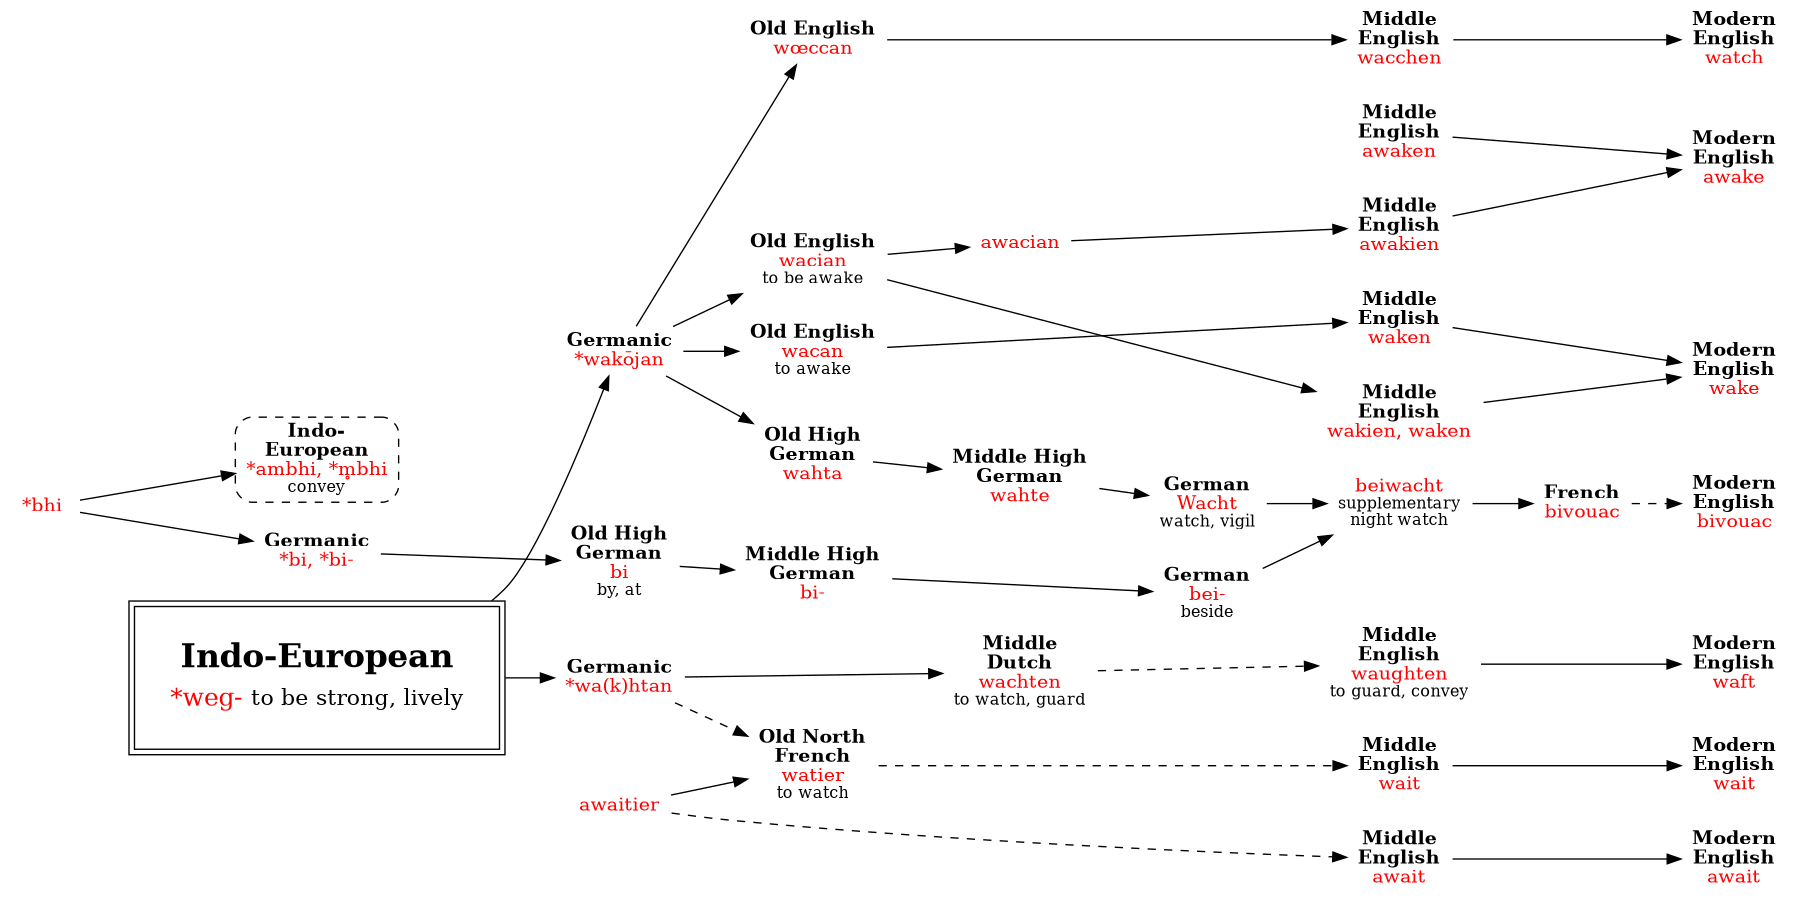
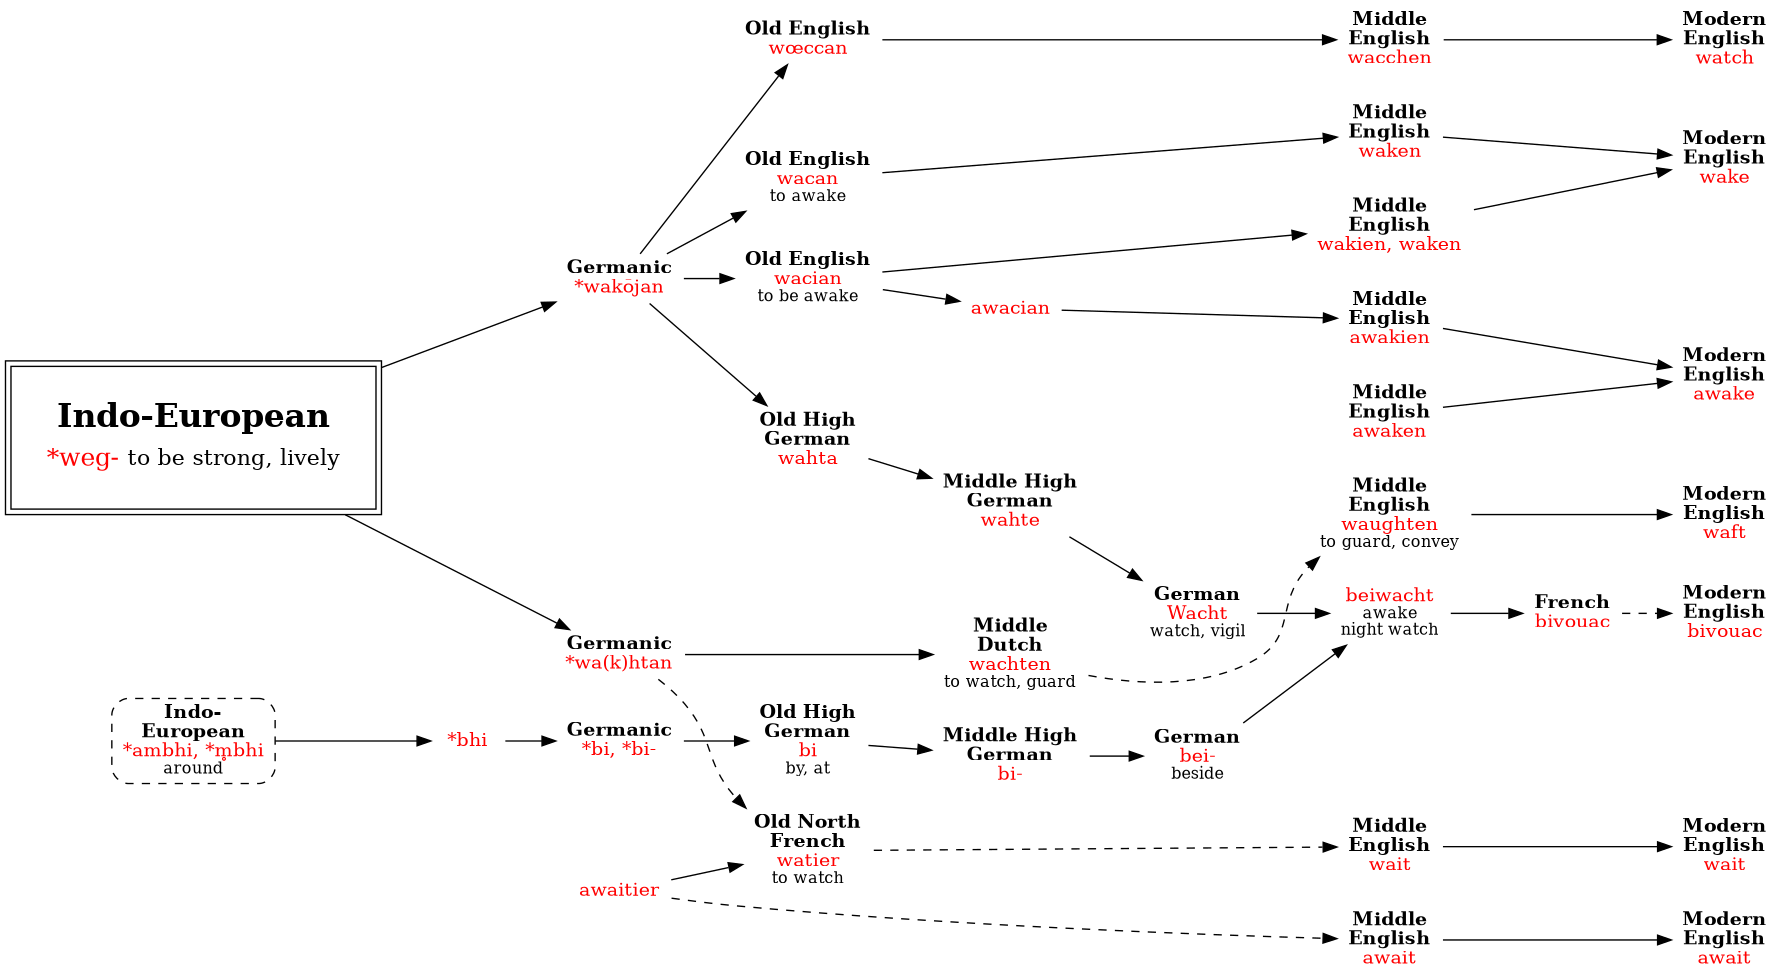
(317, 487) -> (193, 768)
(151, 488) -> (346, 741)
(1400, 504) -> (1390, 613)
